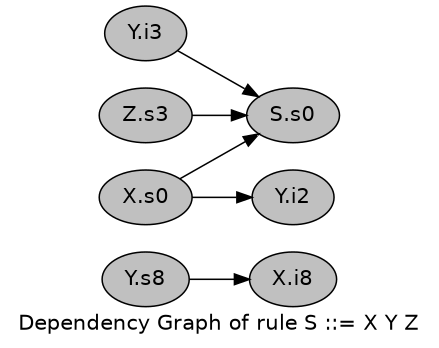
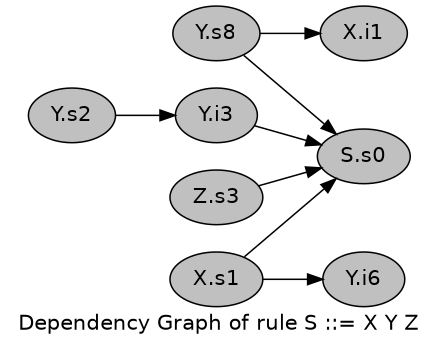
none -> (284, 90)
none -> (72, 115)
(146, 197) -> (216, 279)
(293, 197) -> (364, 279)
(293, 279) -> (364, 33)
